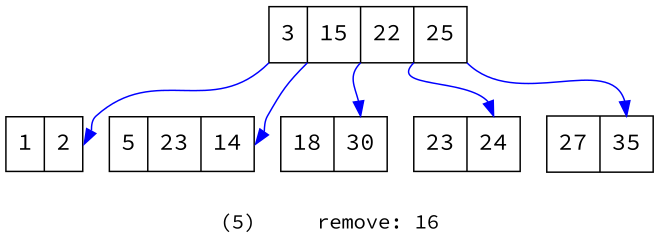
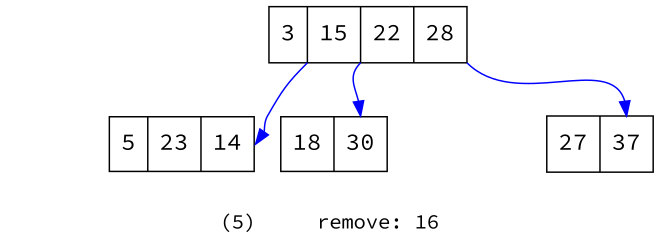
(440, 33) -> (440, 33)
(627, 143) -> (627, 143)
(44, 144) -> none
(467, 144) -> none
